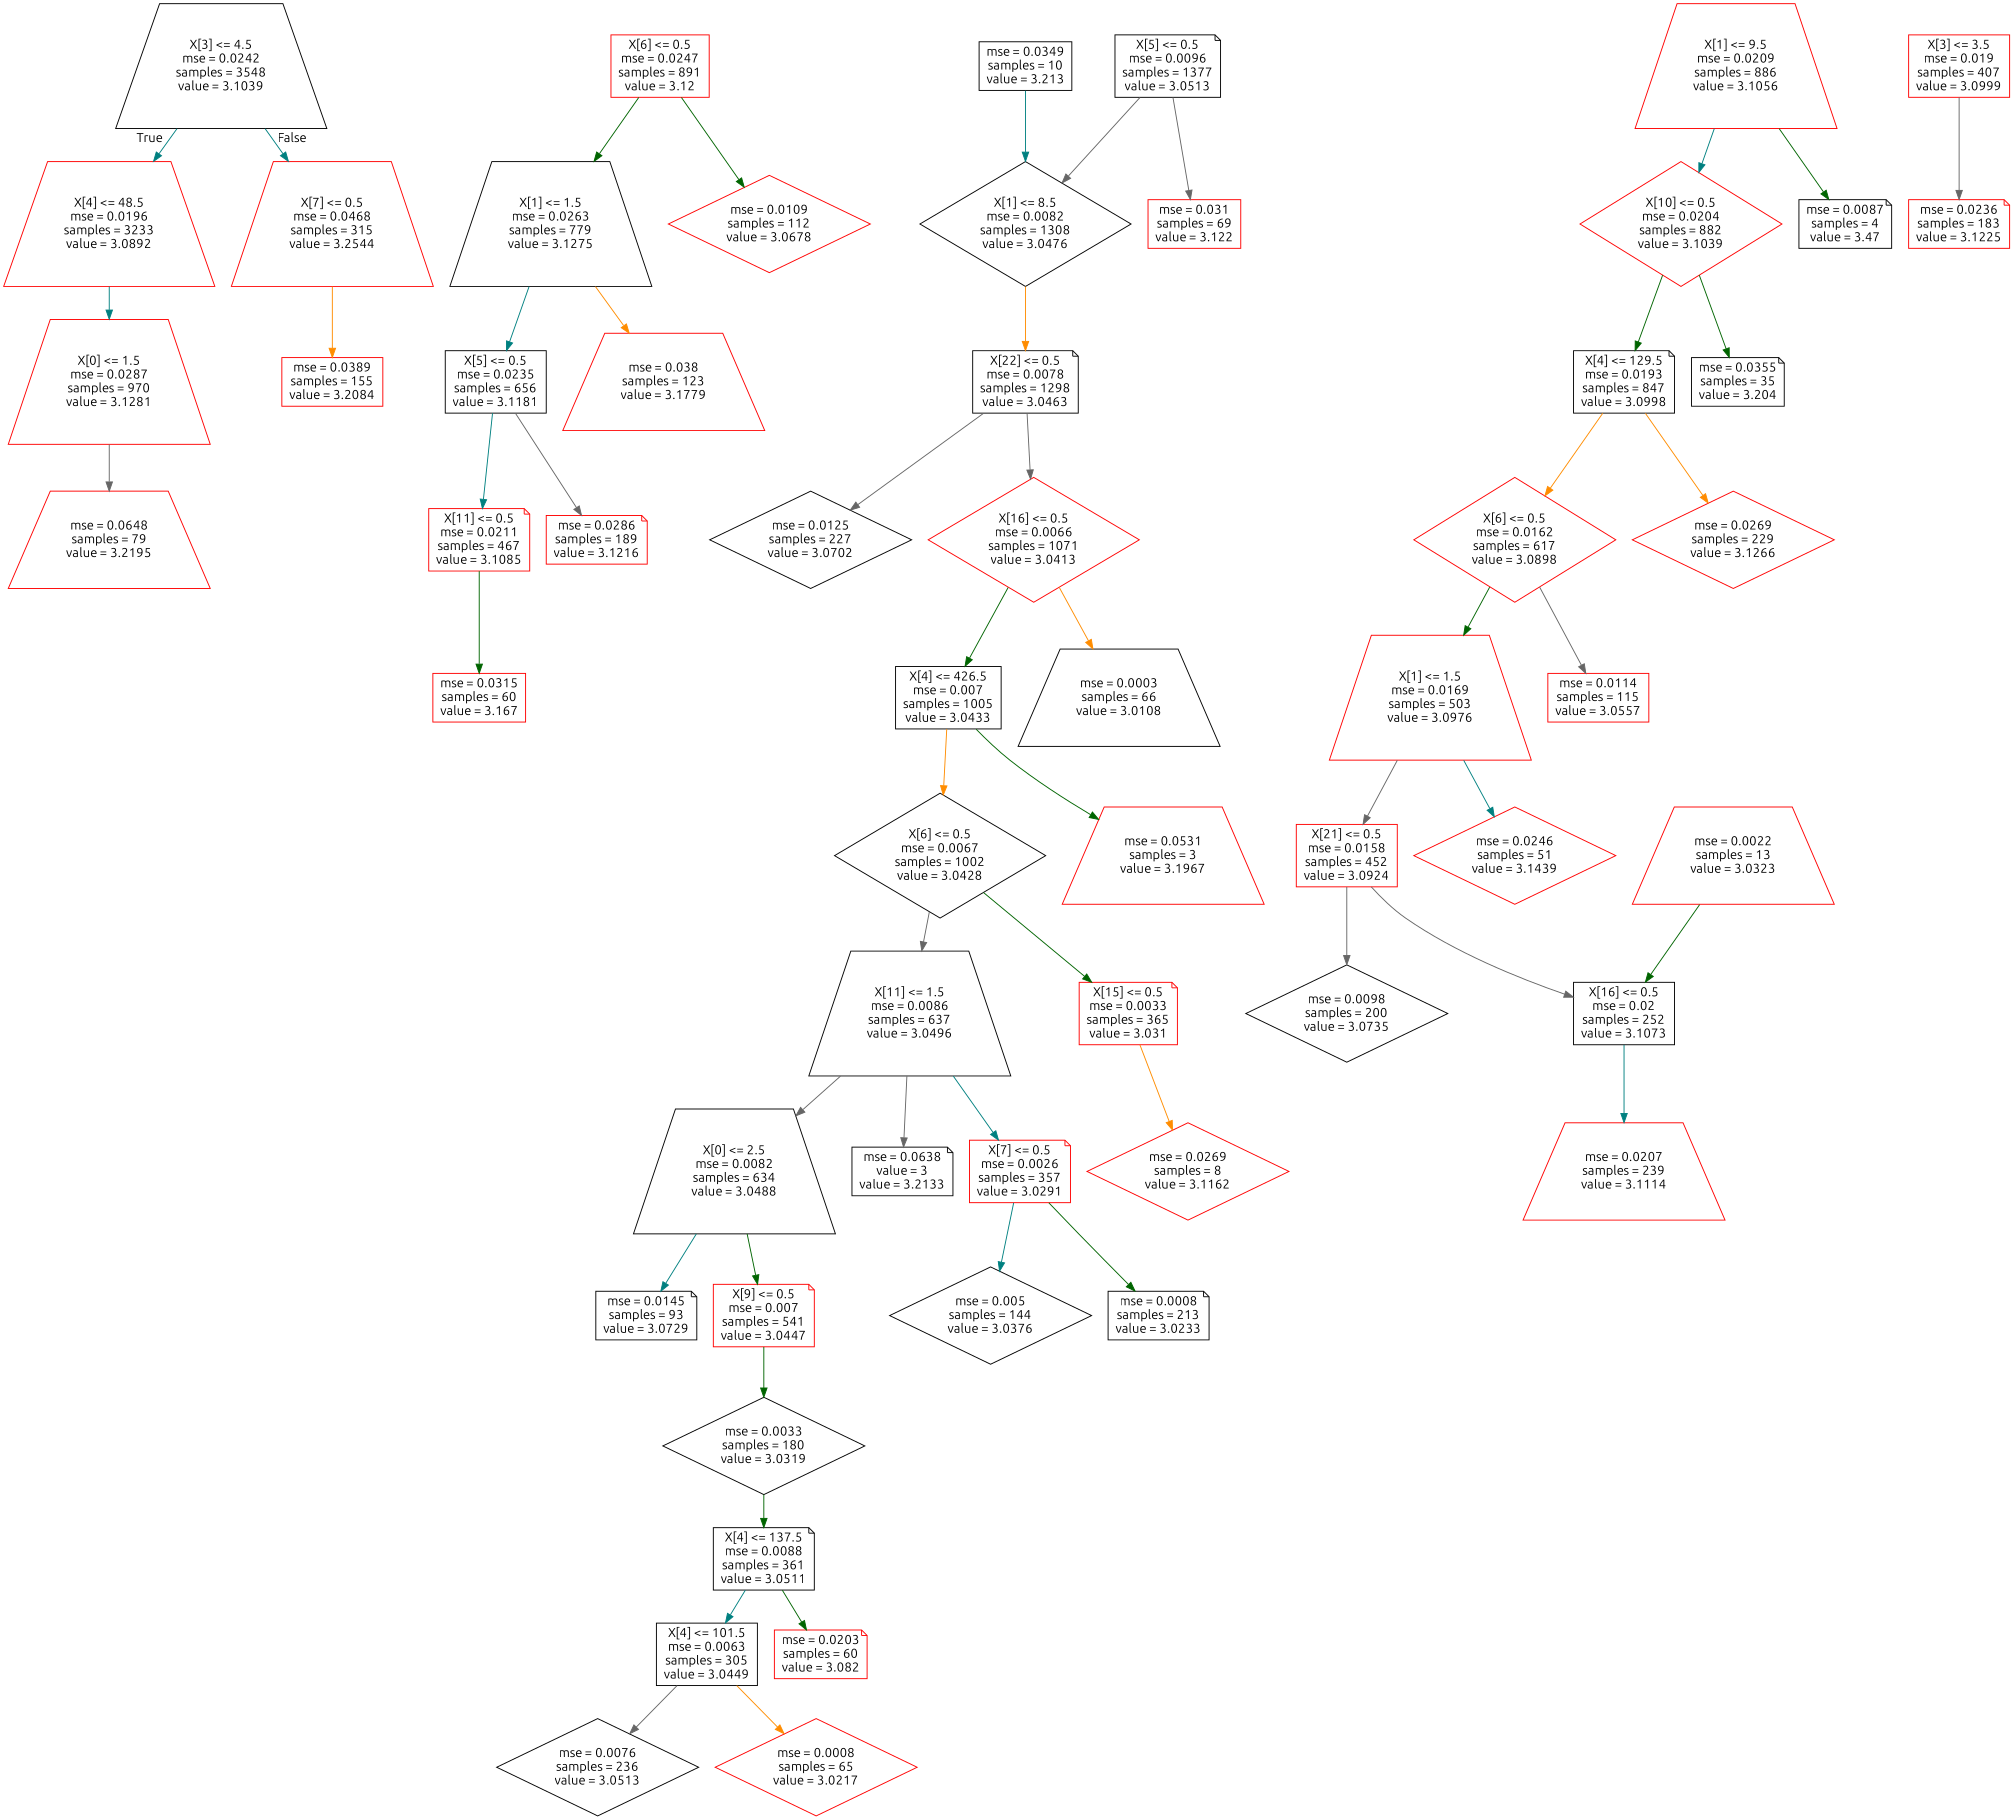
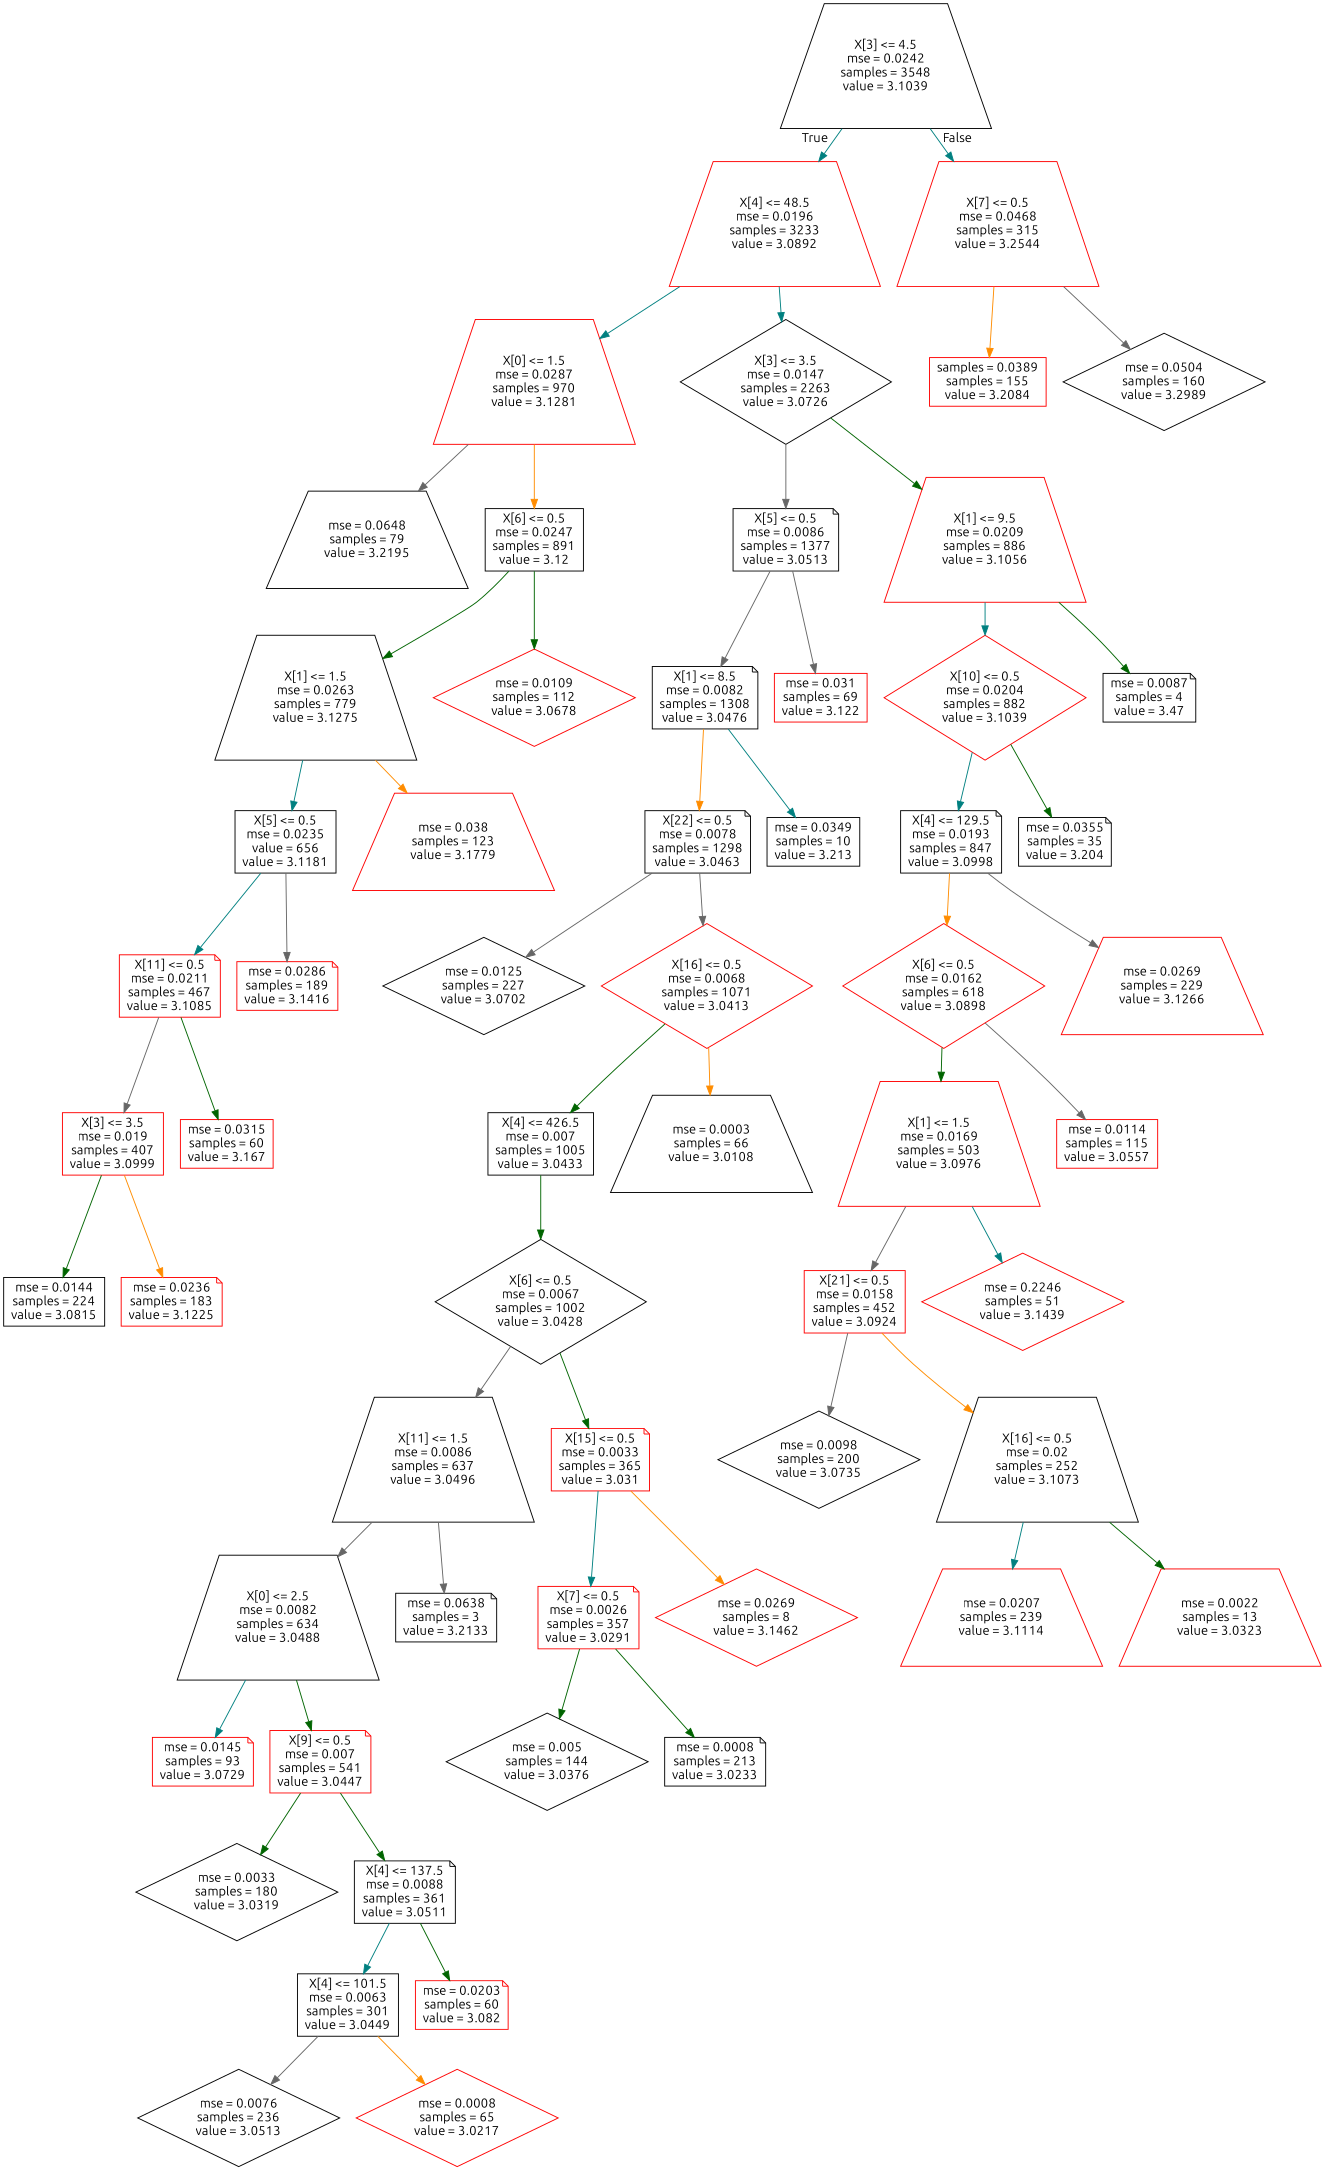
(660, 66) -> (534, 540)
(1168, 66) -> (786, 540)
(1025, 121) -> (759, 770)
(1959, 144) -> (142, 1222)
(1025, 224) -> (705, 698)
(1650, 309) -> (966, 777)
(332, 382) -> (988, 382)
(496, 382) -> (286, 842)
none -> (786, 382)
none -> (1164, 382)
(1674, 454) -> (1038, 909)
none -> (534, 472)
(109, 540) -> (367, 540)
(597, 540) -> (287, 986)
(1034, 540) -> (707, 986)
(1515, 540) -> (944, 986)
(1733, 540) -> (1162, 986)
(945, 757) -> (541, 1203)
(1163, 856) -> none
(1515, 856) -> (1023, 1302)
(1675, 939) -> (1133, 1542)
(1462, 951) -> (922, 1372)
(1624, 1014) -> (1037, 1460)
none -> (143, 1061)
(973, 1104) -> (595, 1534)
(902, 1171) -> (446, 1618)
(1188, 1171) -> (756, 1618)
(1008, 1233) -> (571, 1679)
none -> (54, 1302)
(646, 1316) -> (203, 1762)
(764, 1506) -> (360, 1823)
(707, 1654) -> (348, 2005)
